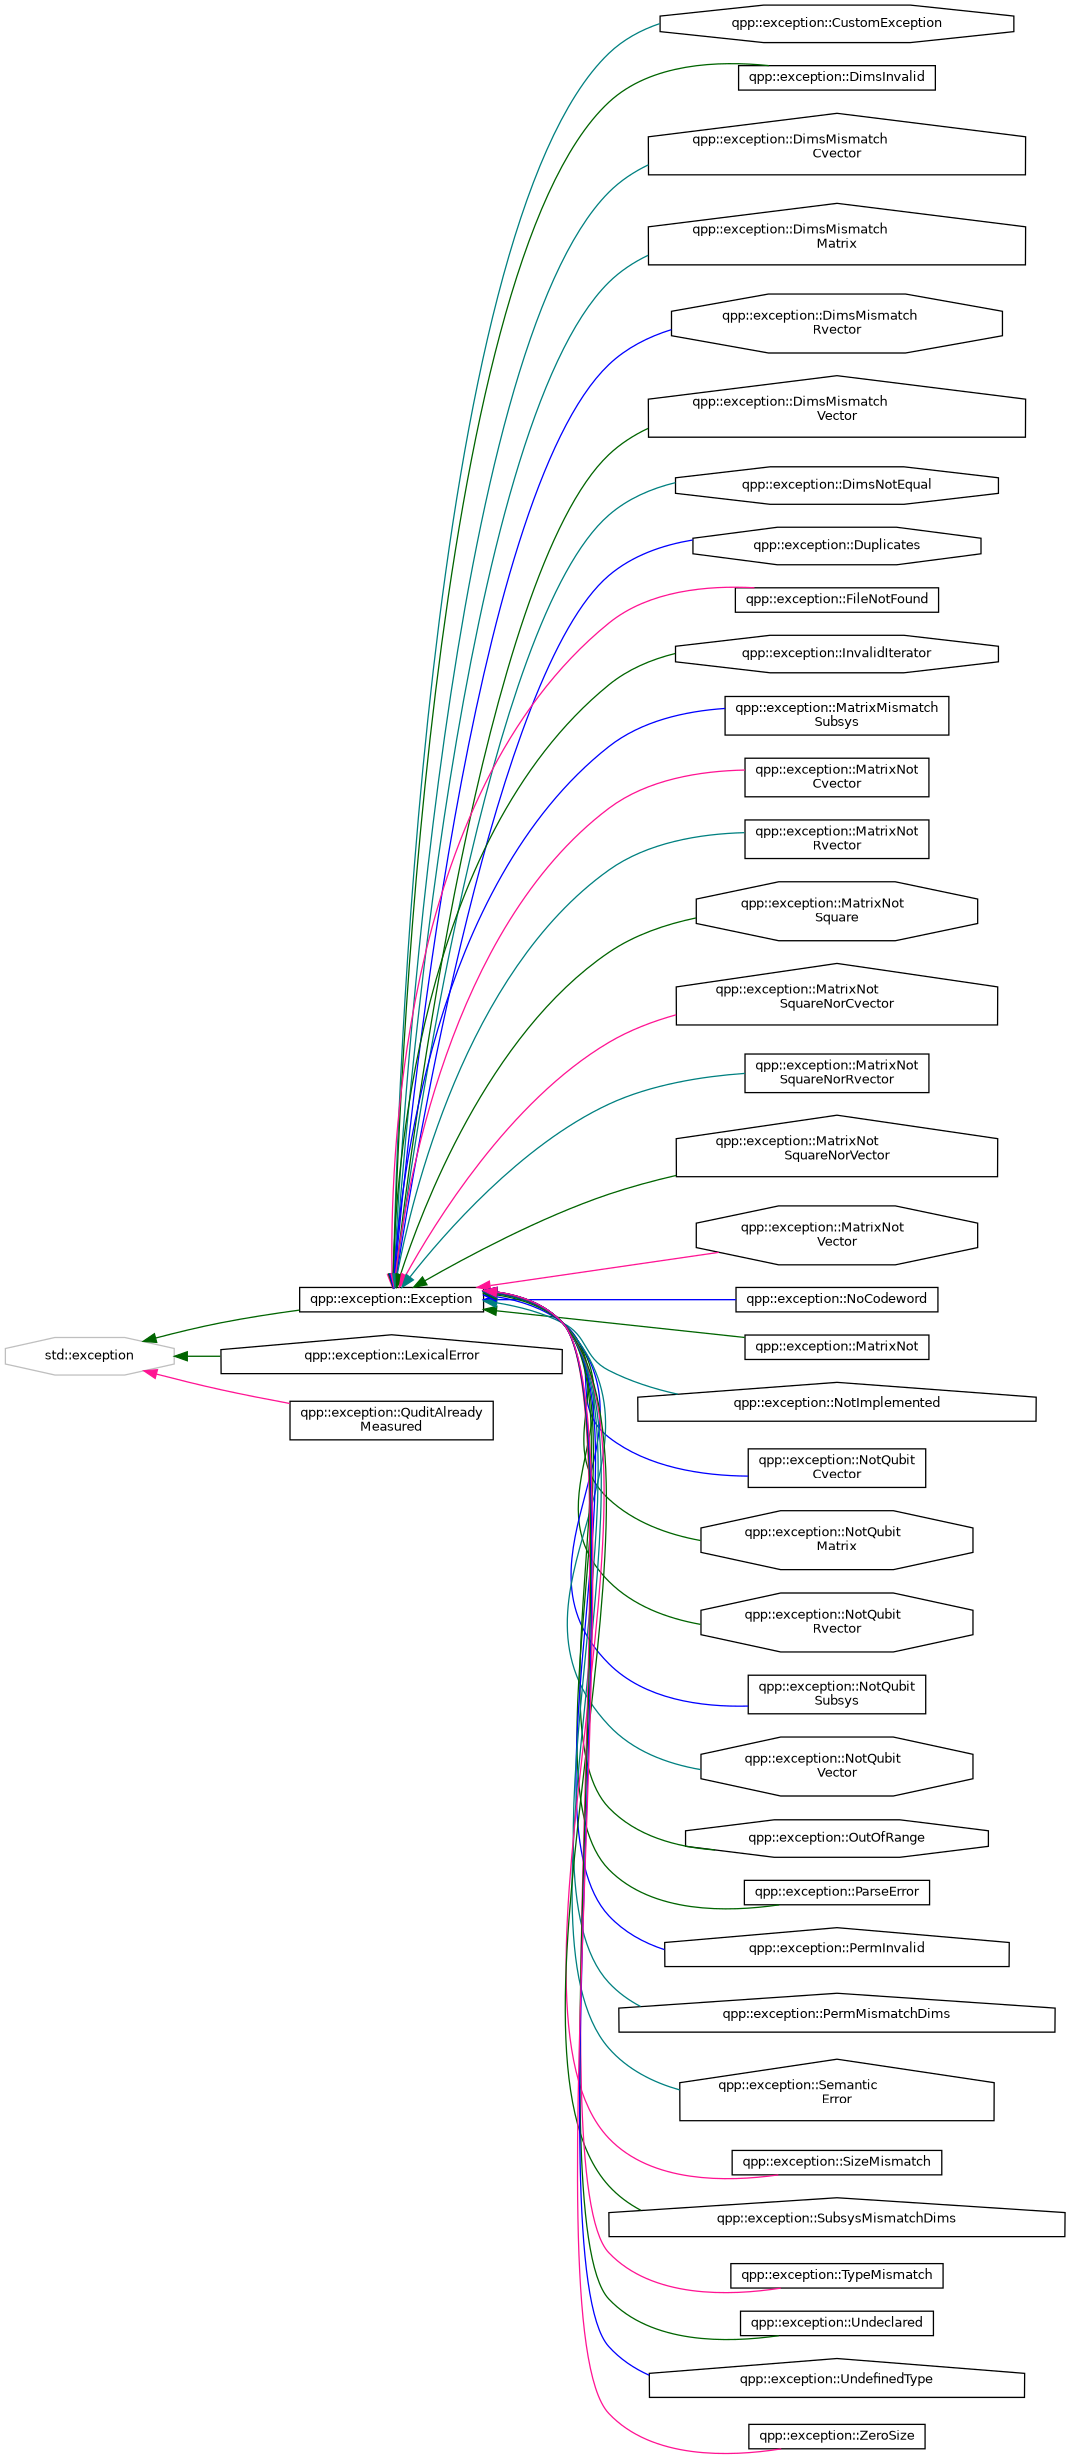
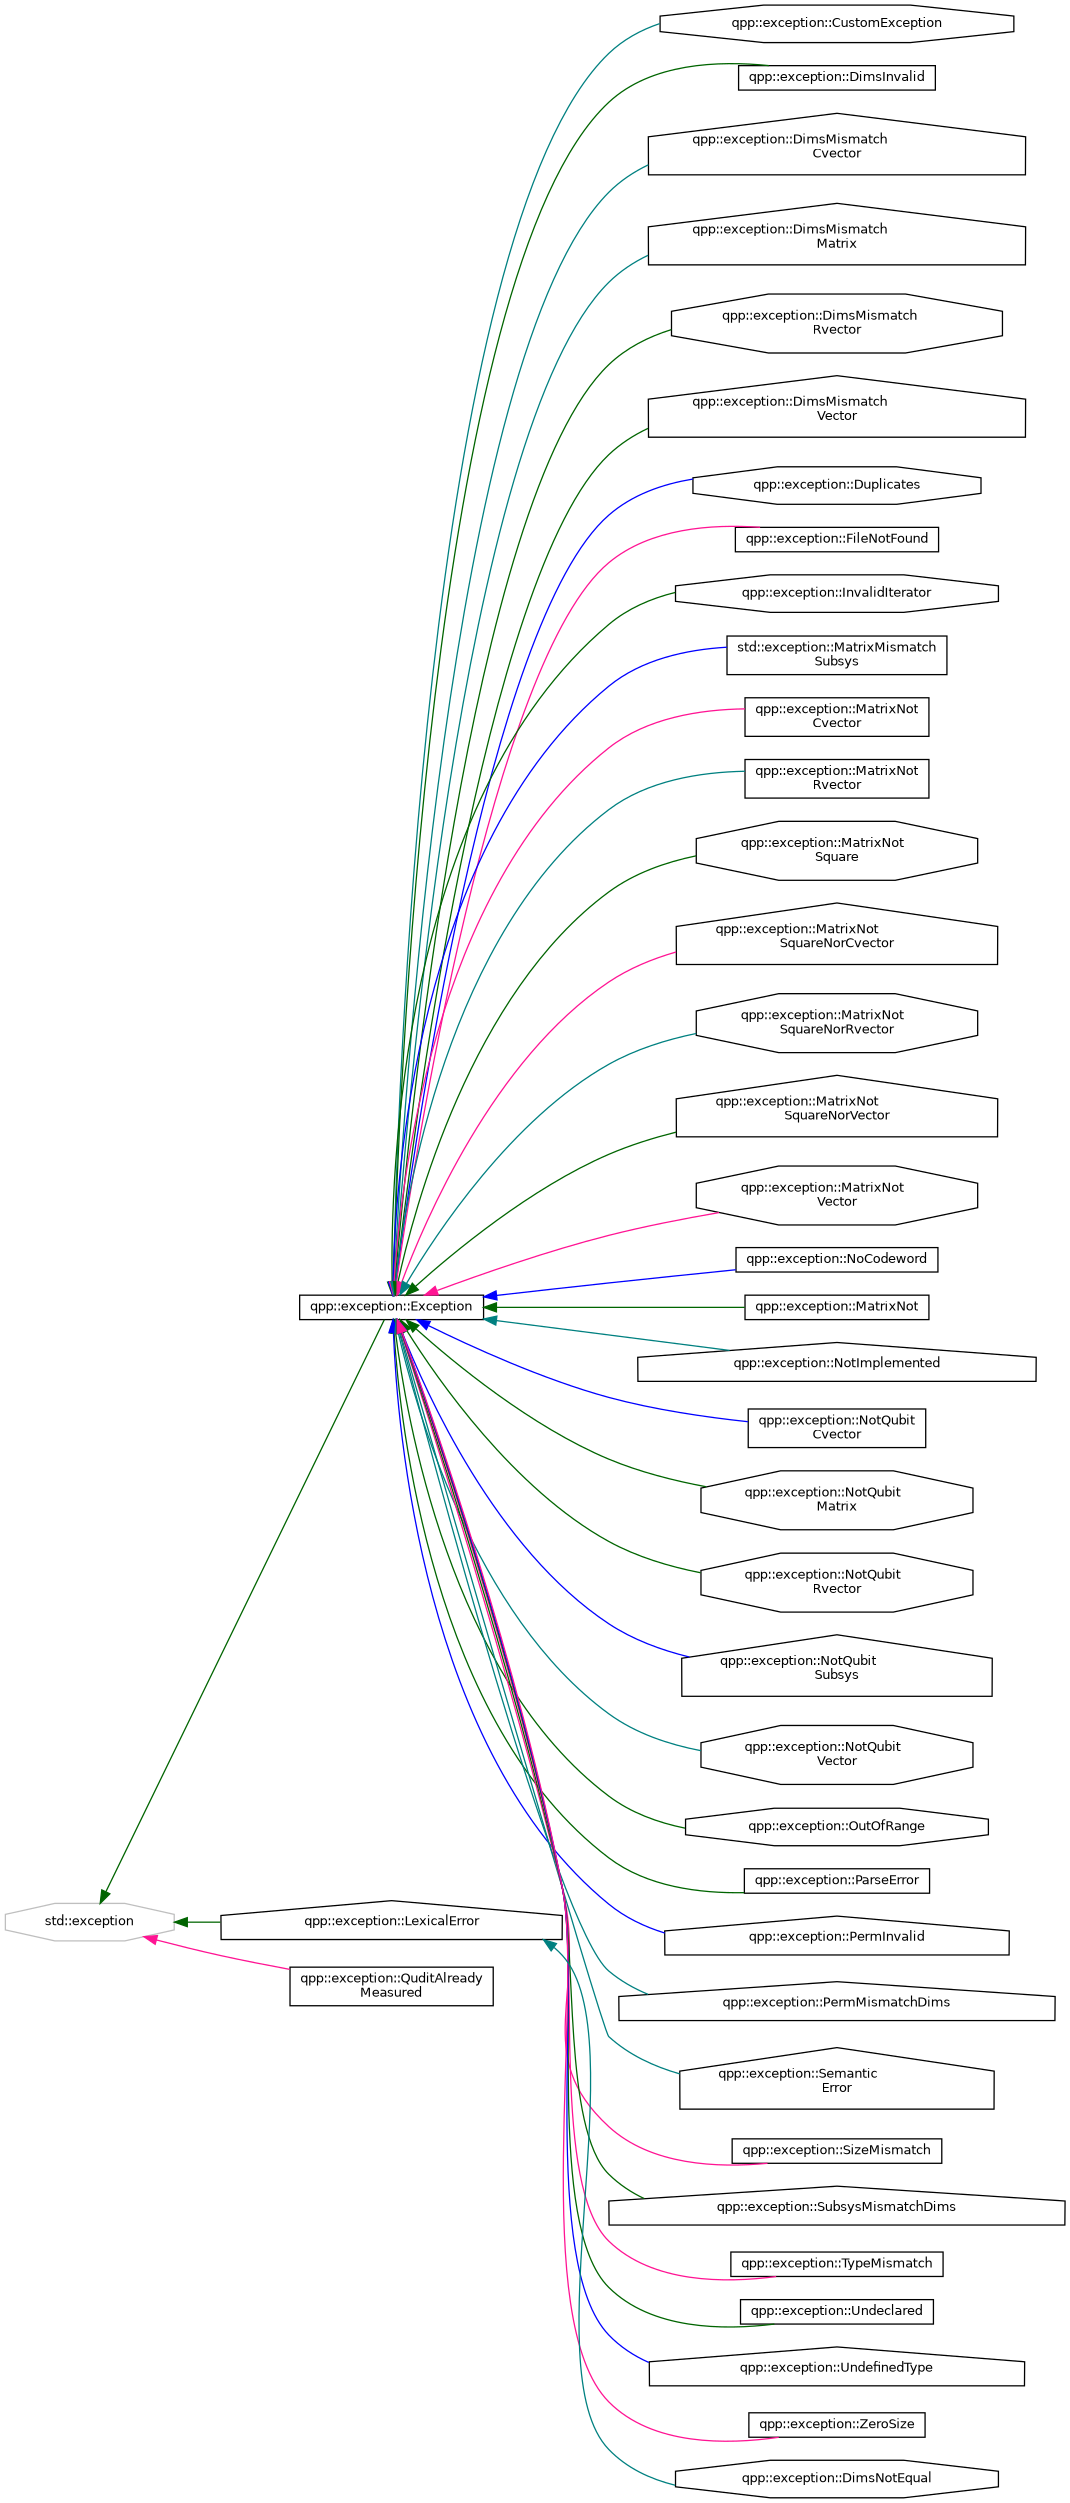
(837, 716) -> (837, 655)
(464, 771) -> (464, 775)
(474, 846) -> (587, 2161)
(837, 1073) -> (837, 1023)
(837, 1695) -> (837, 1669)
